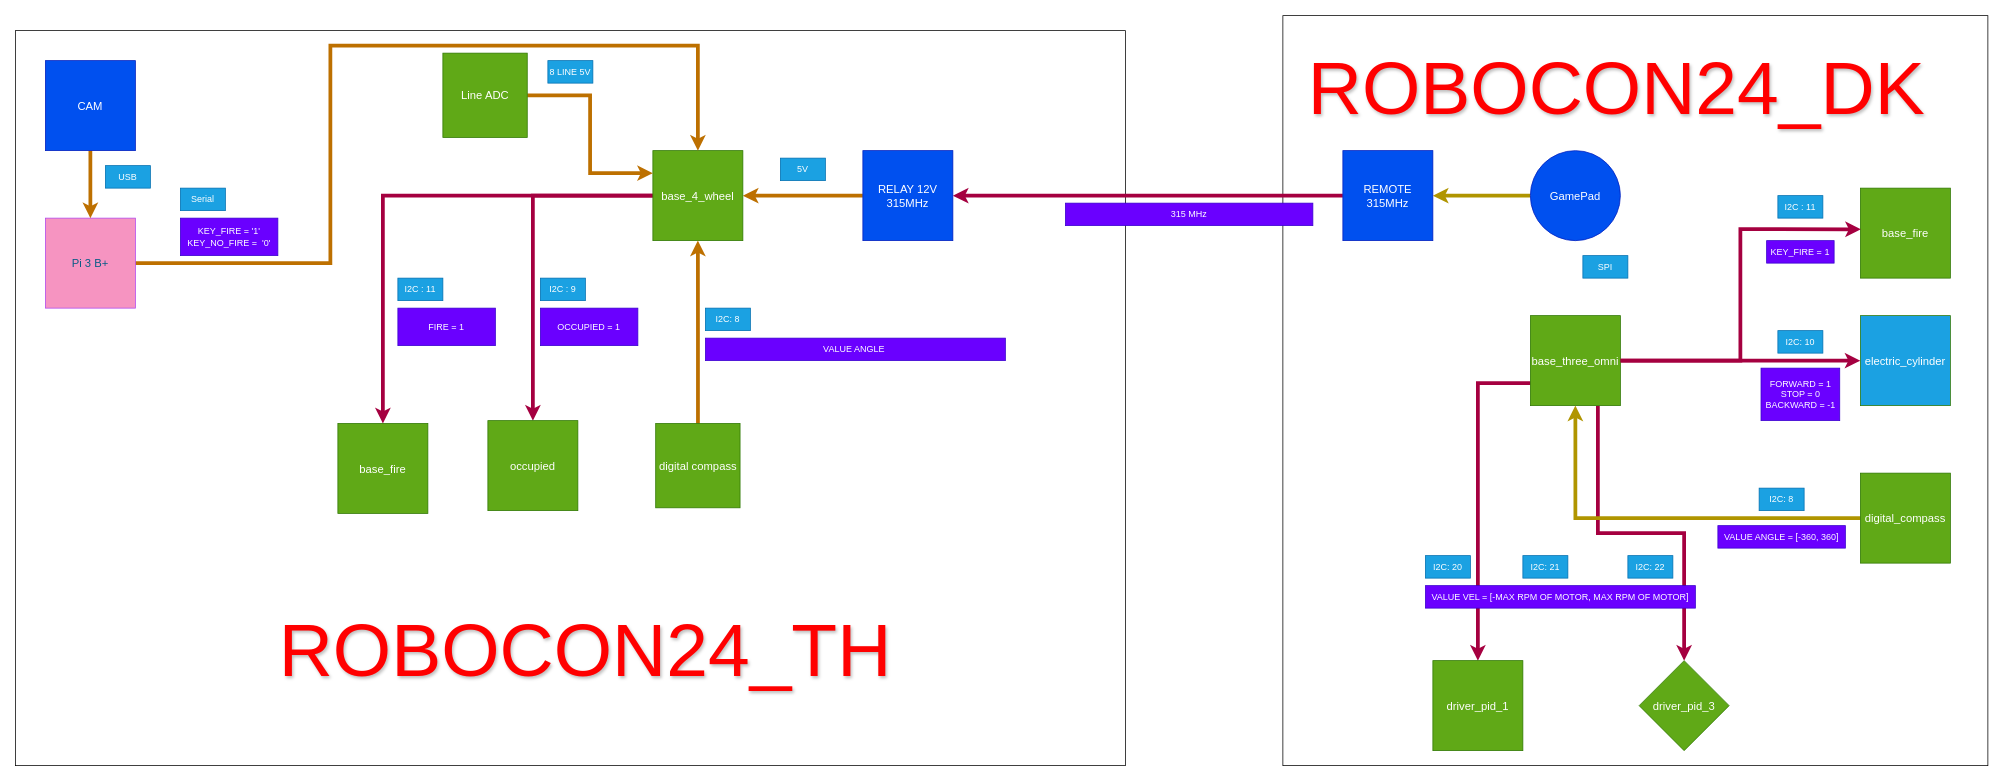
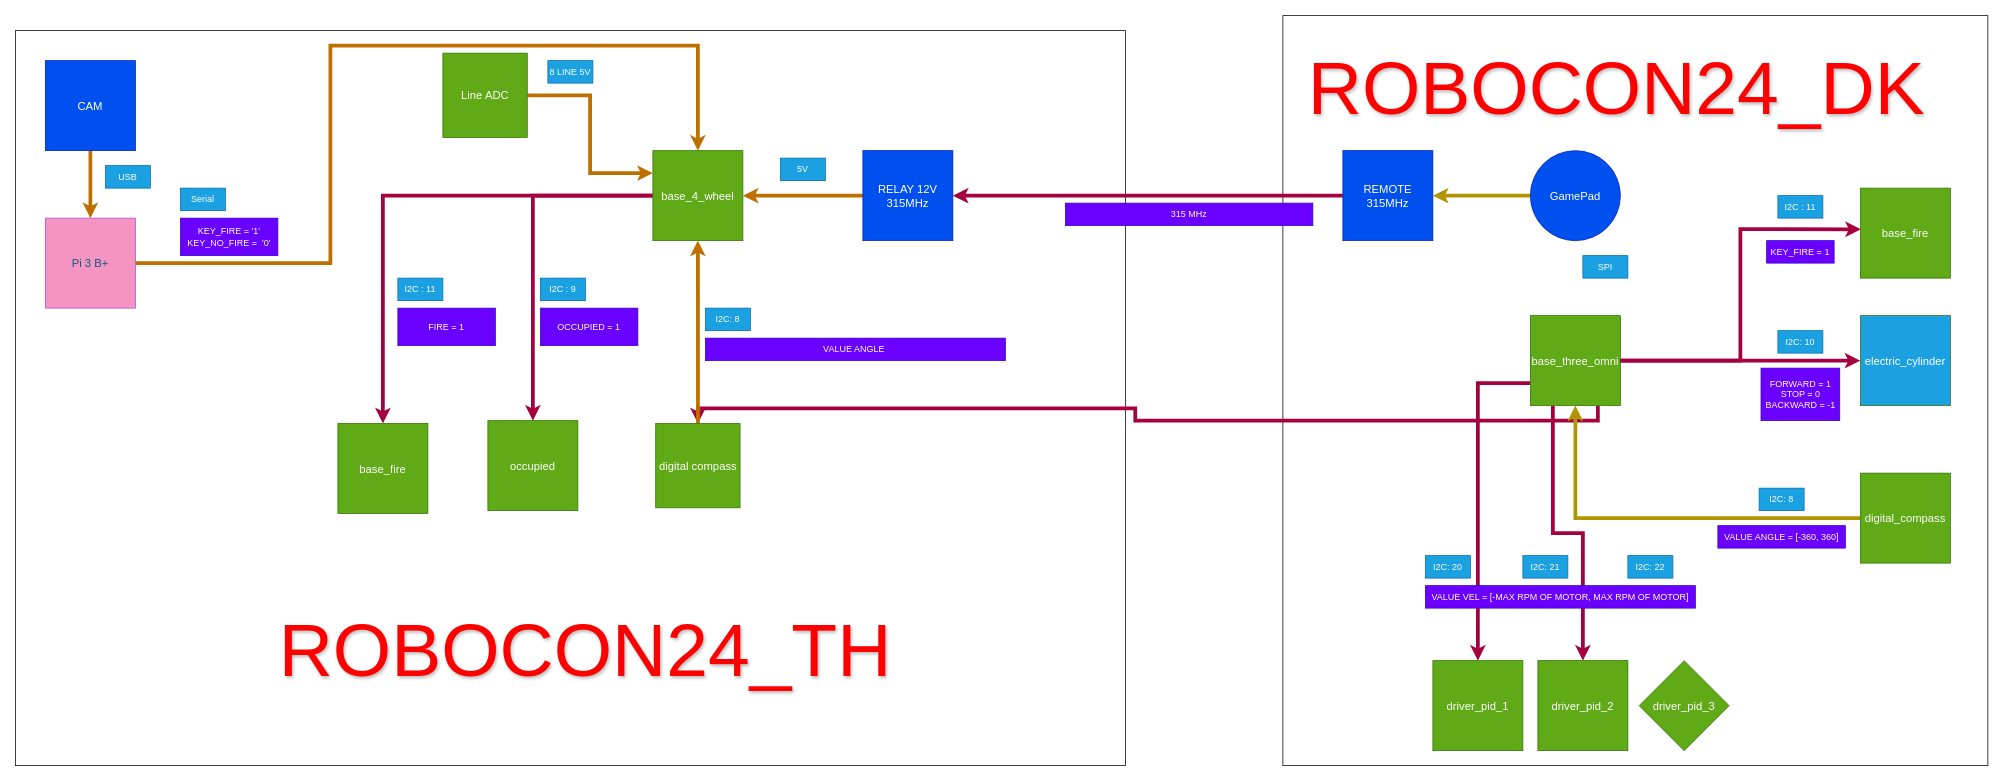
none -> (1553, 511)
(1612, 533) -> (1142, 420)
none -> (1583, 705)
